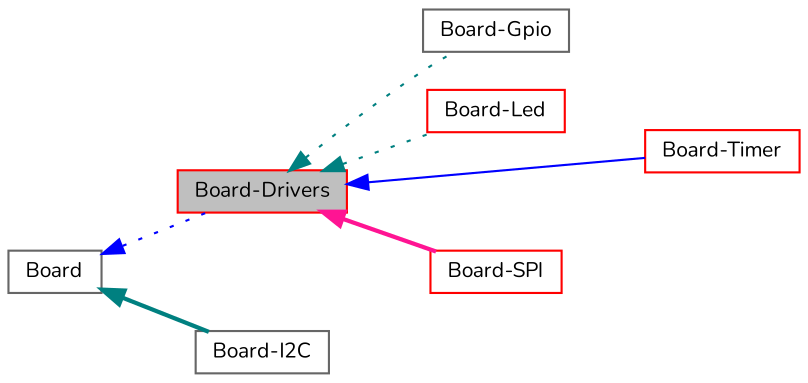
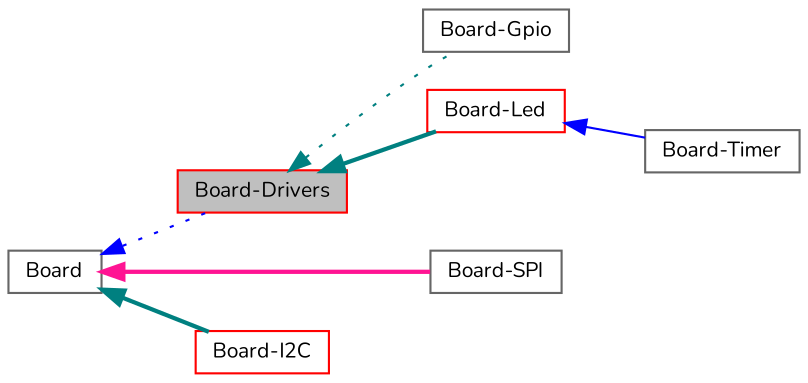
(389, 148) -> (389, 148)
(722, 151) -> (722, 151)
(507, 170) -> (615, 132)
(389, 235) -> (277, 272)
(496, 272) -> (496, 272)
(262, 352) -> (262, 352)
